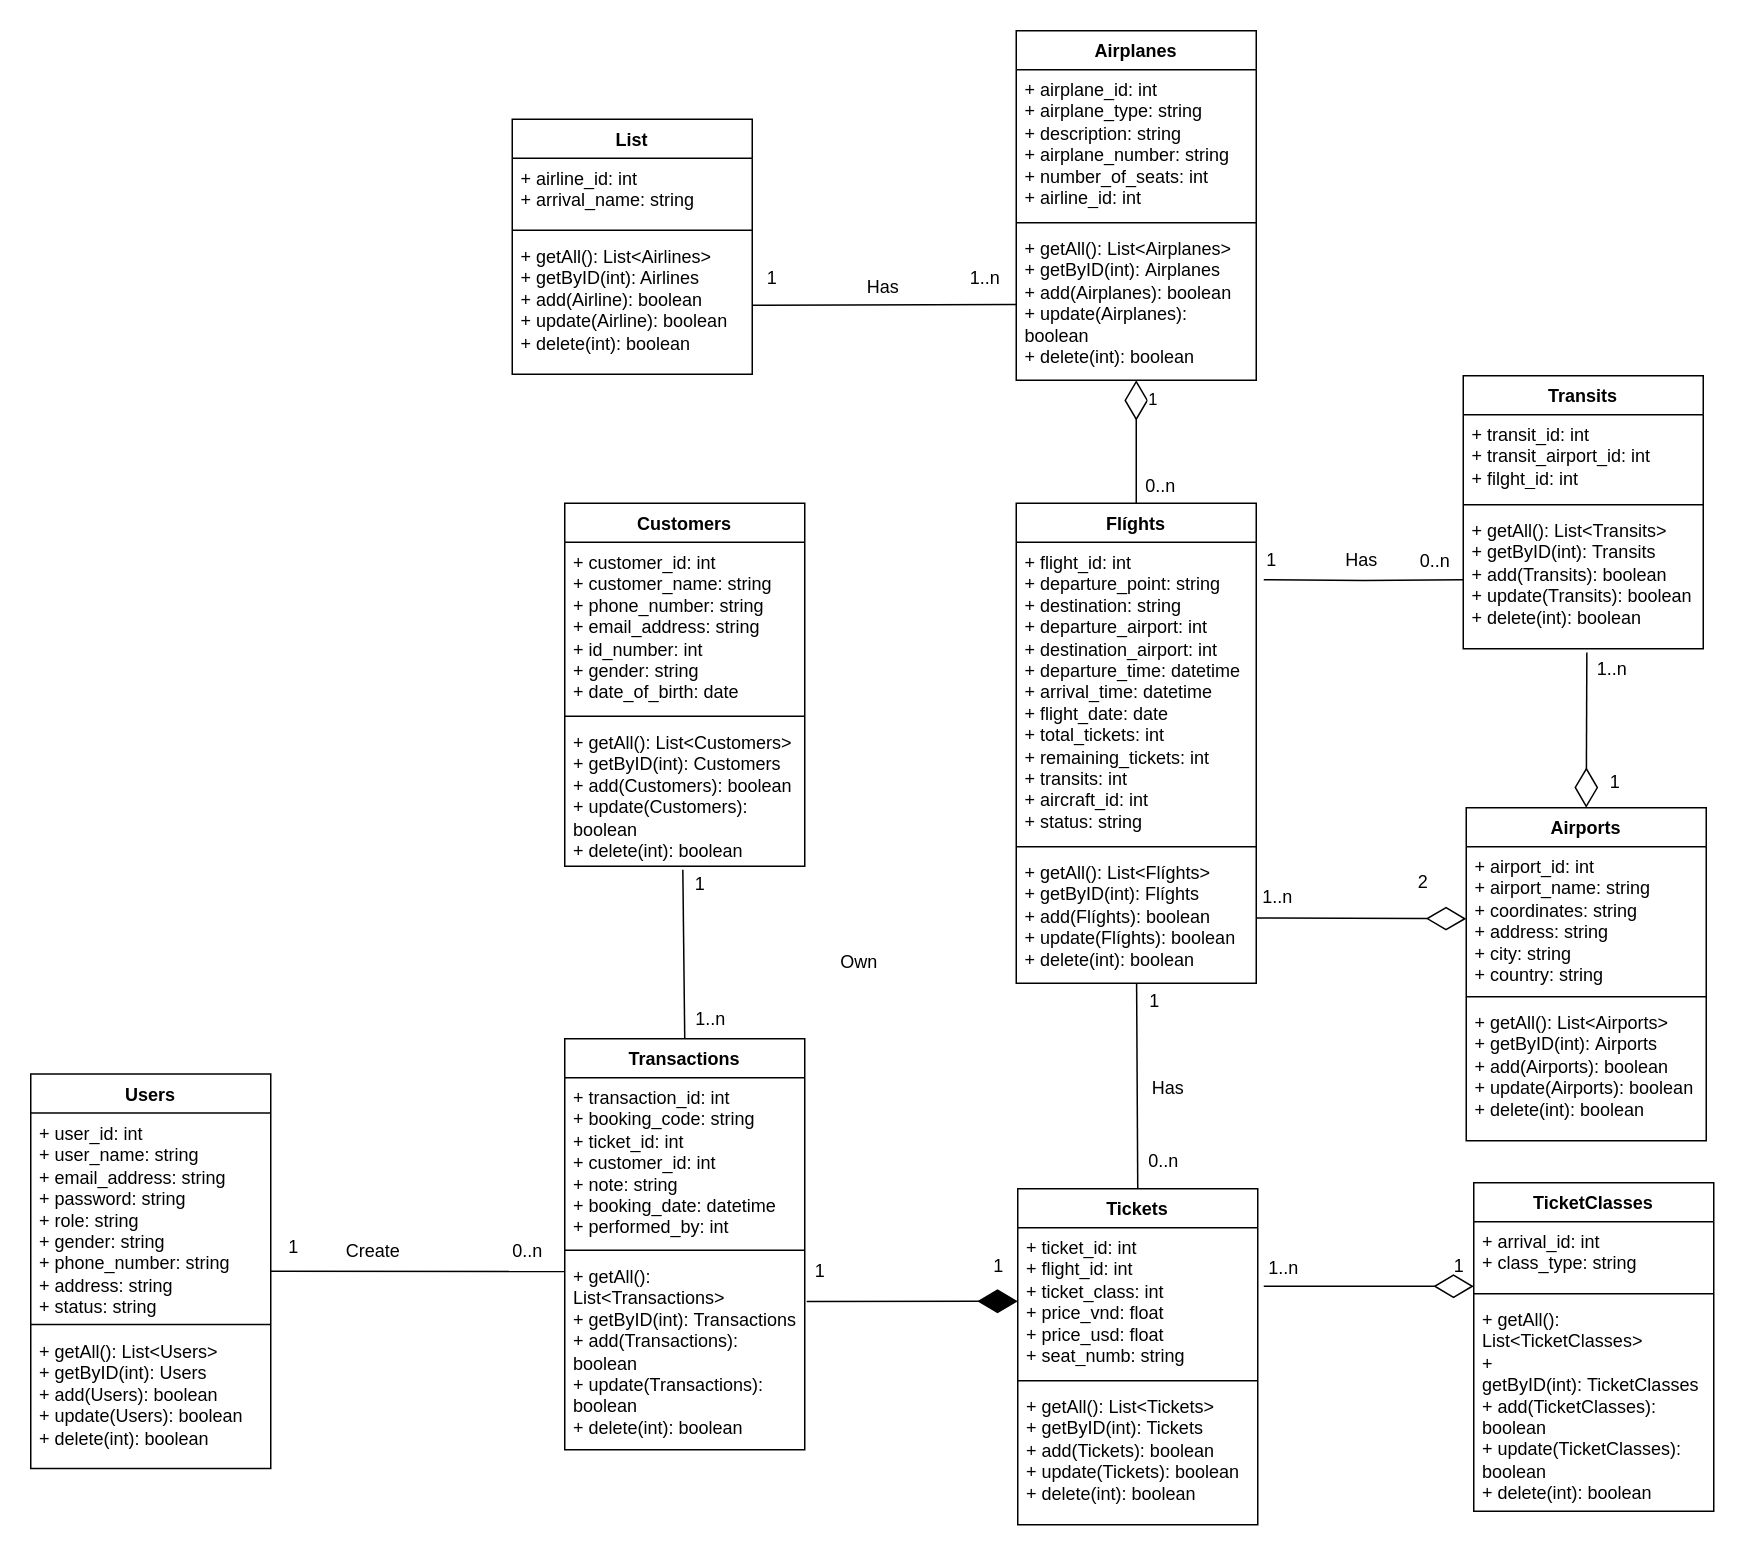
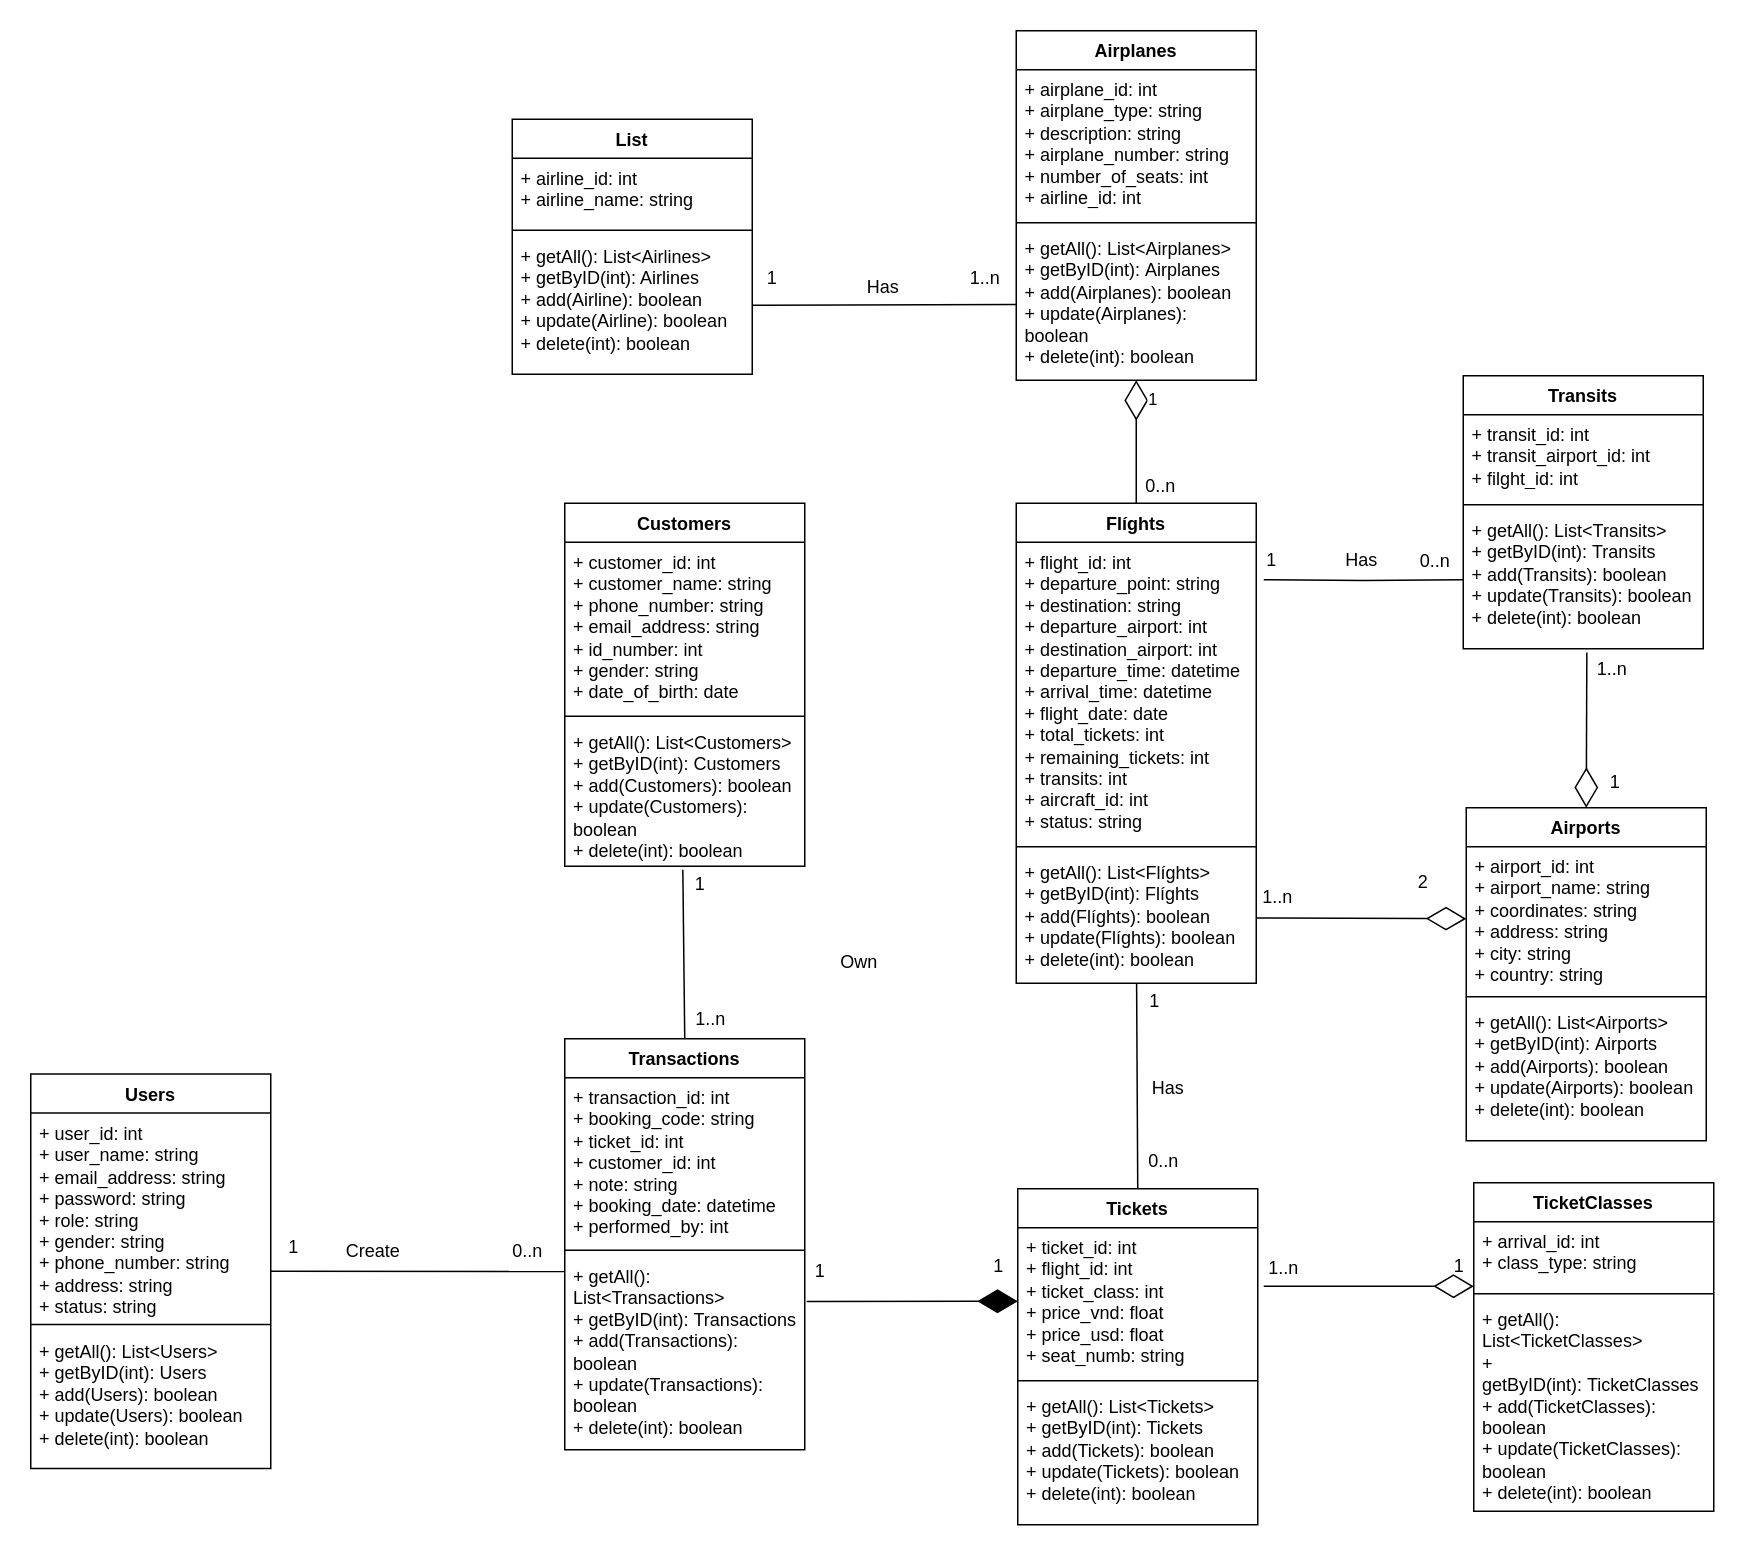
(618, 190) -> (616, 190)
